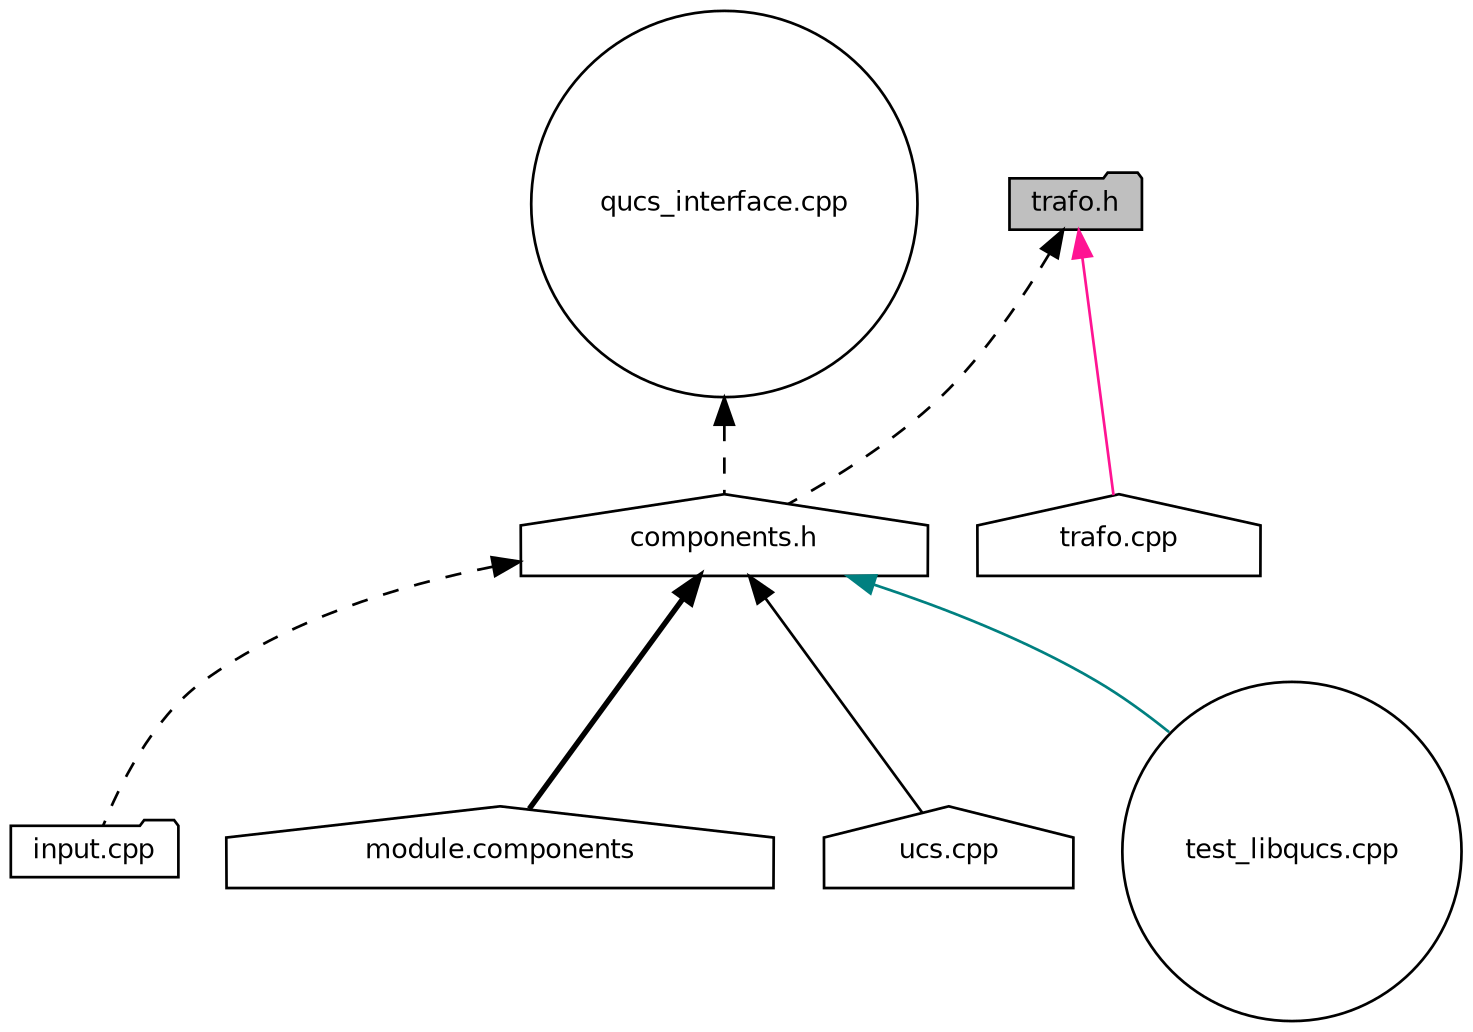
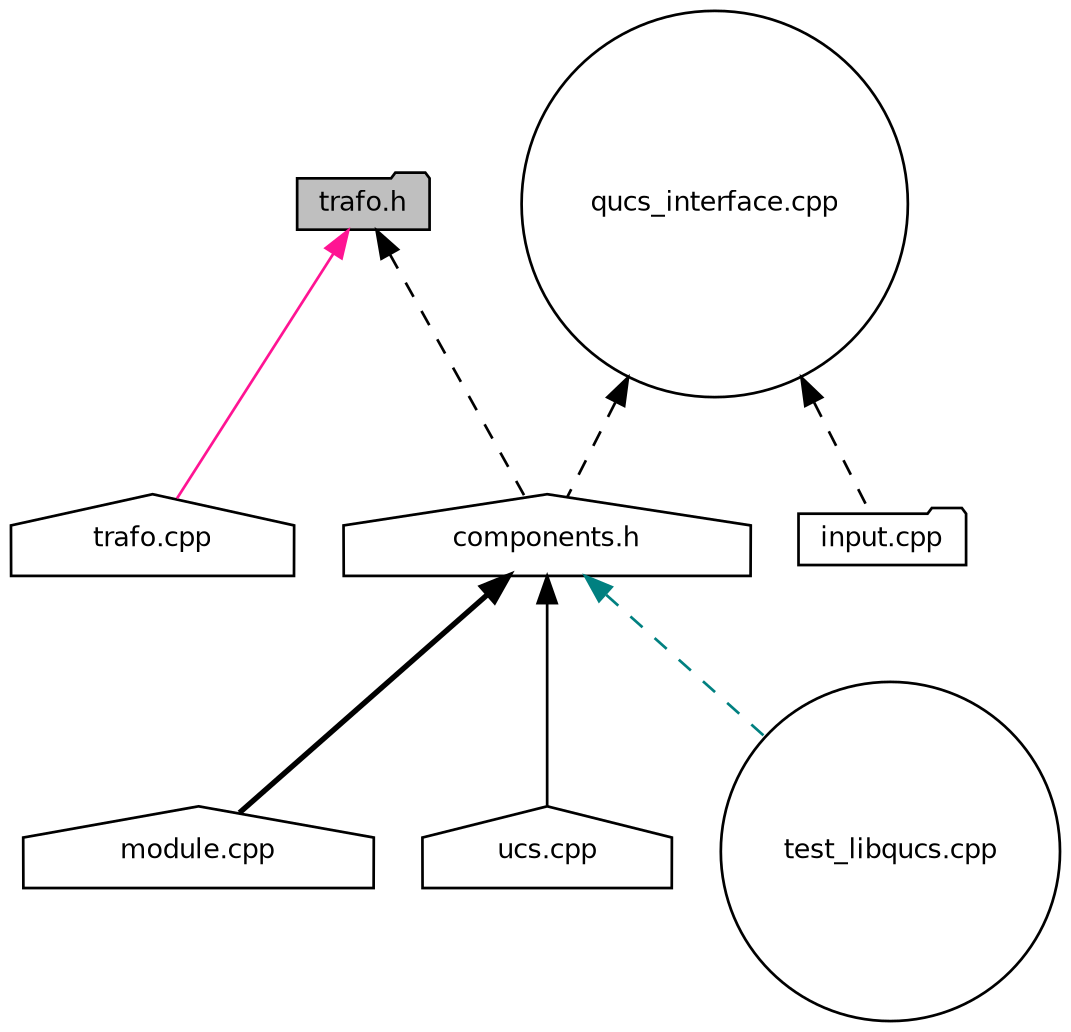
(261, 645) -> (842, 458)
(1028, 645) -> (685, 666)
(500, 851) -> (198, 851)
